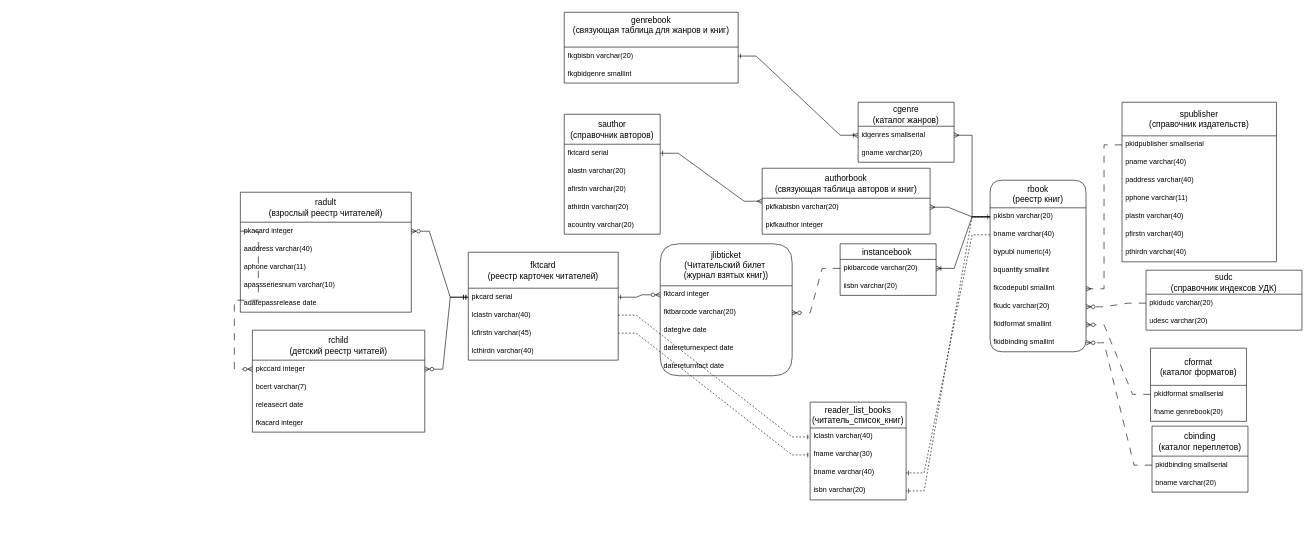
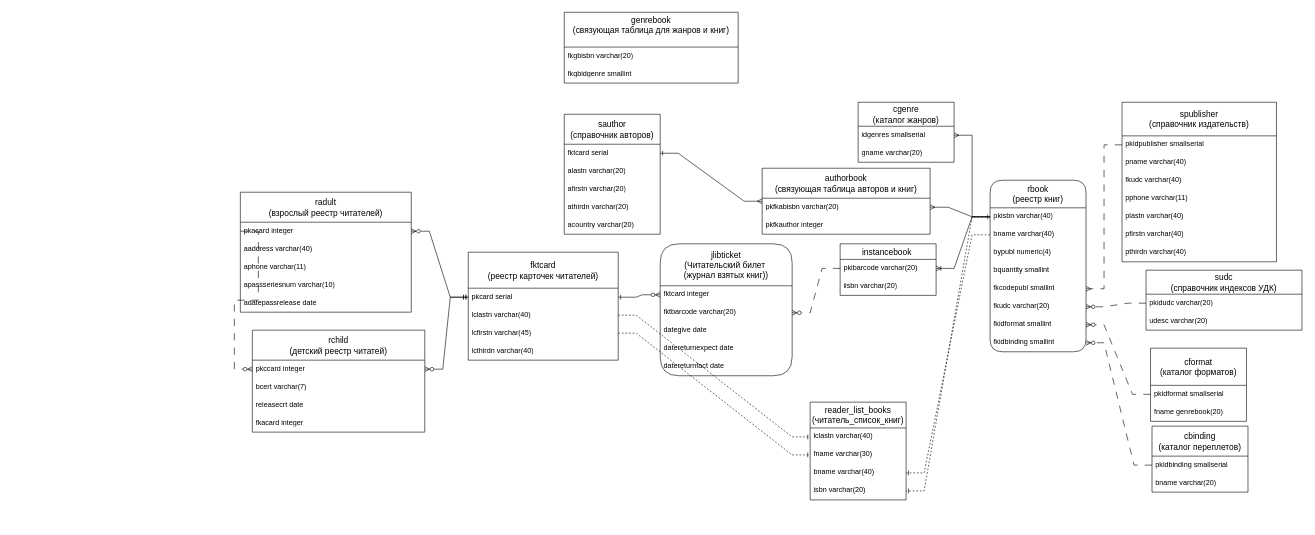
(803, 100) -> none
(1166, 180) -> (1160, 180)
(1029, 216) -> (1029, 216)
